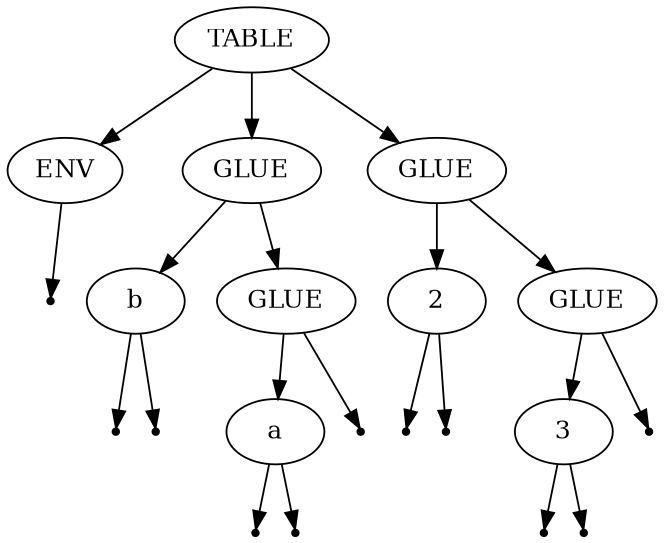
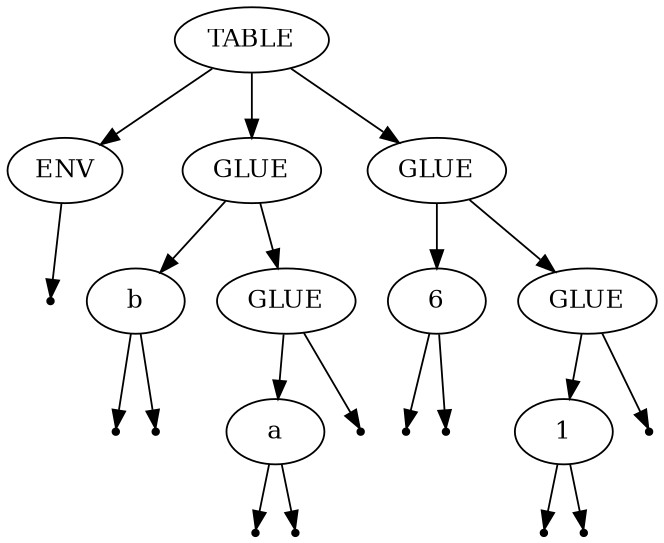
(437, 301) -> (437, 301)
(564, 432) -> (564, 432)
